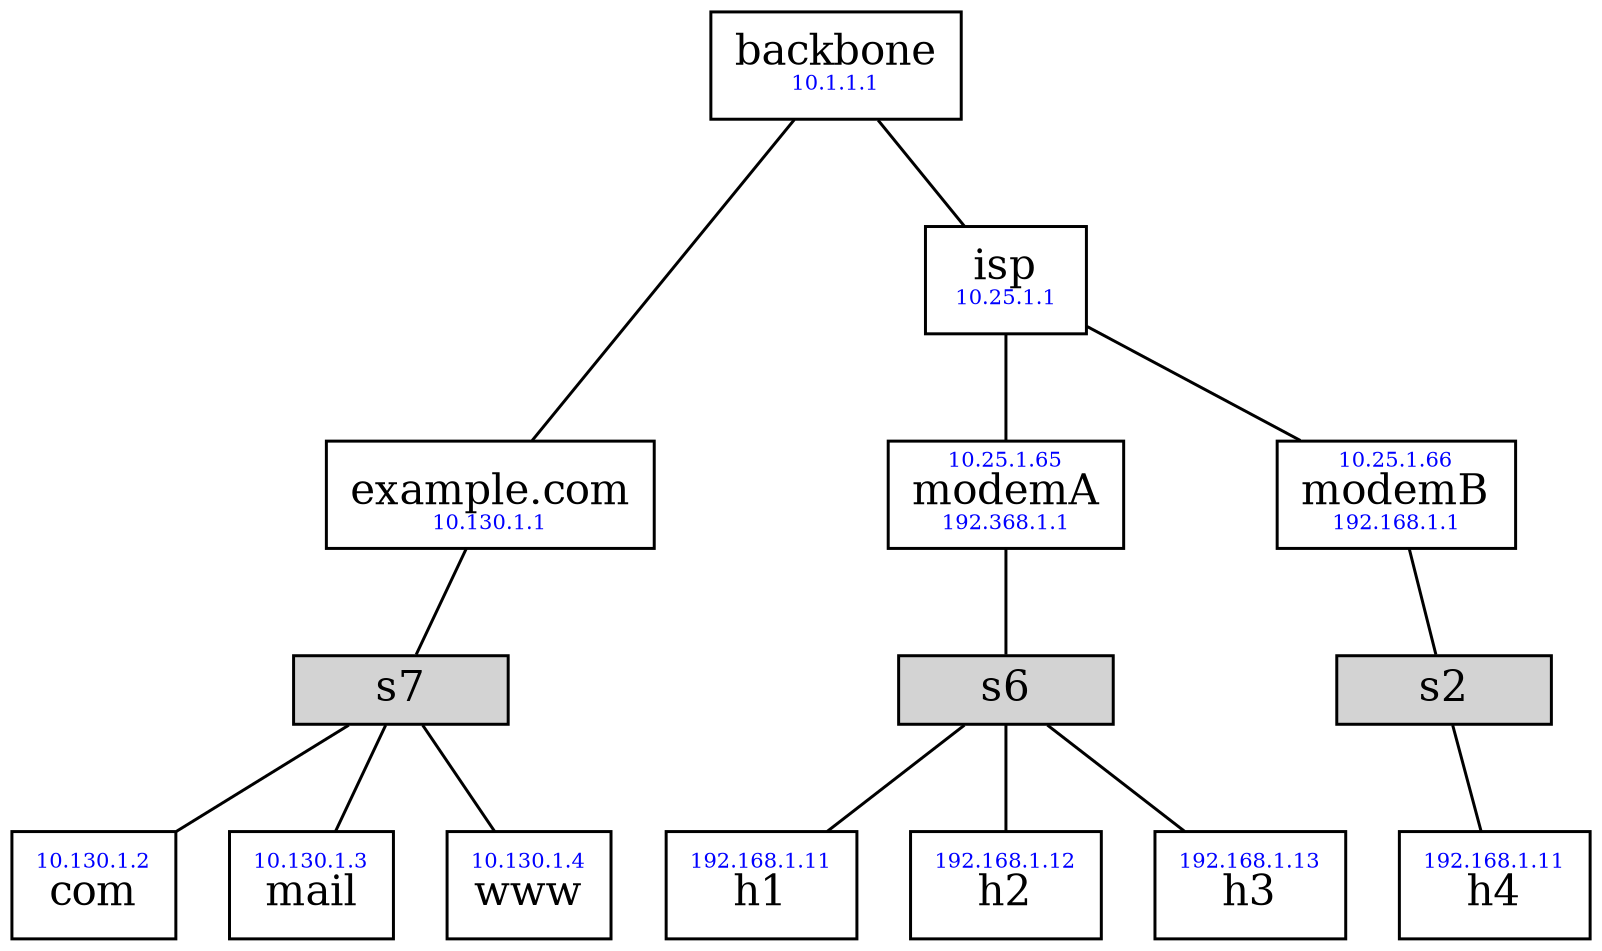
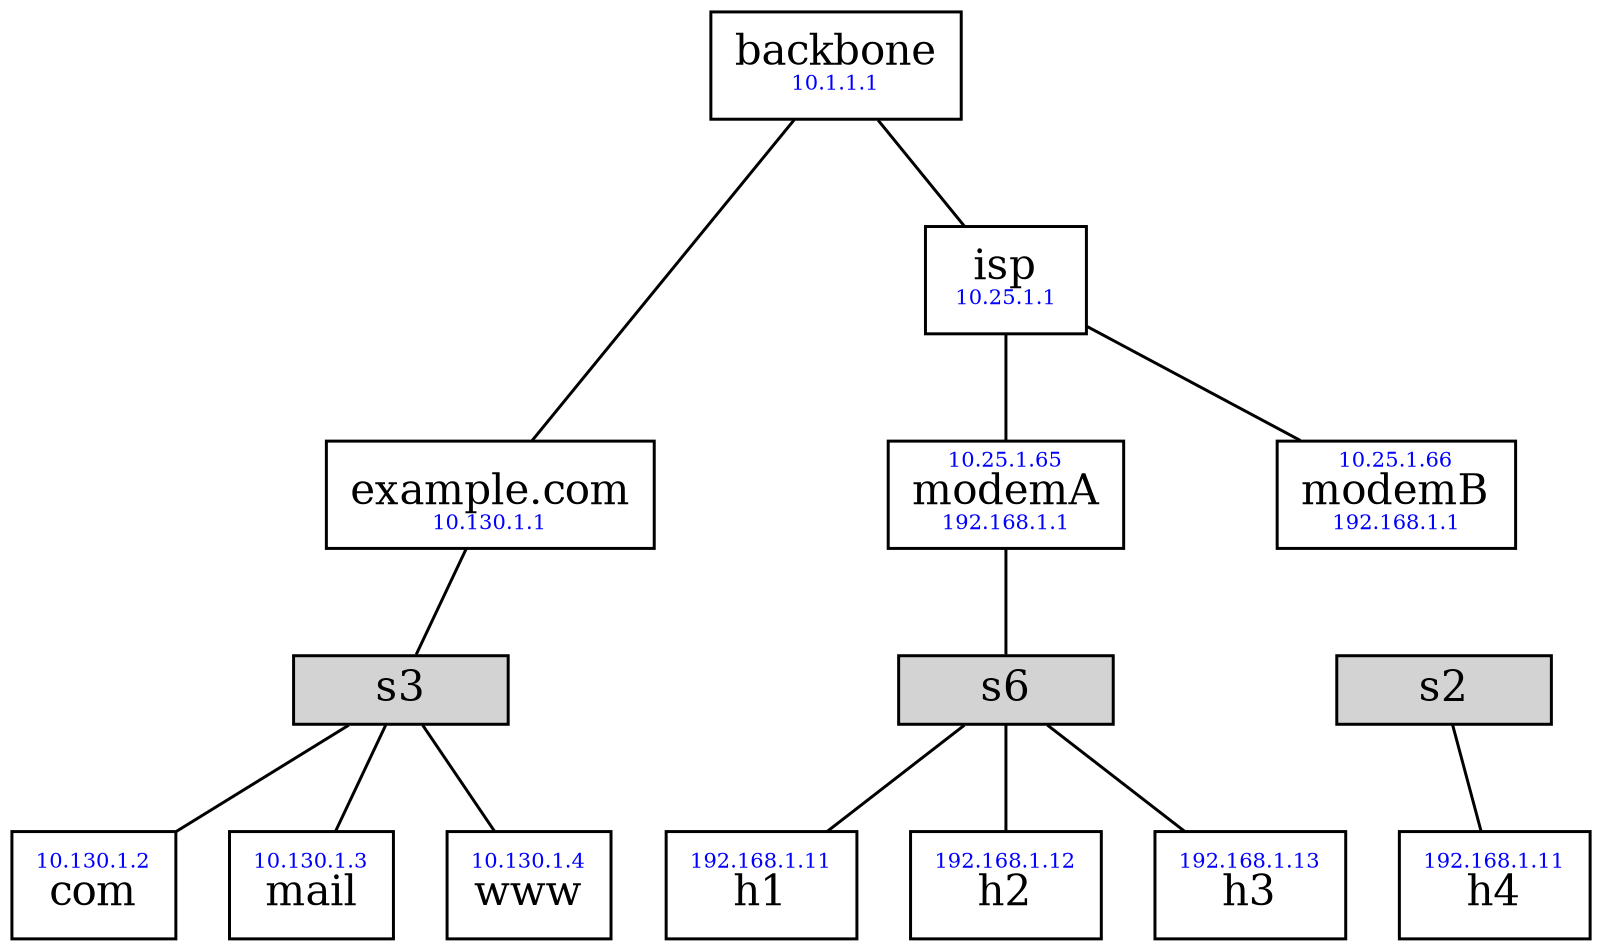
(1006, 523) -> (1006, 523)
(1423, 602) -> none
(401, 690) -> (401, 690)
